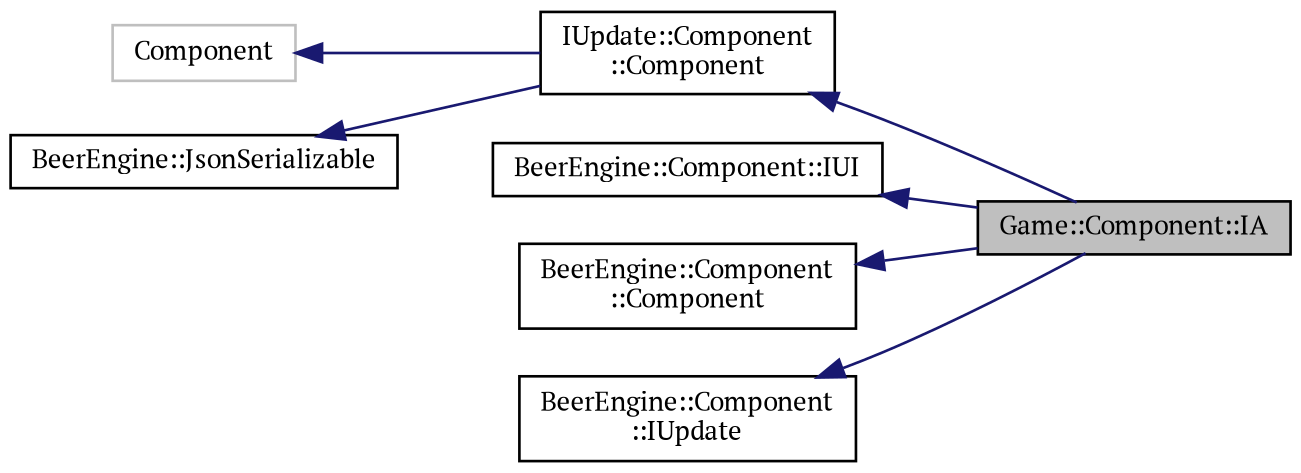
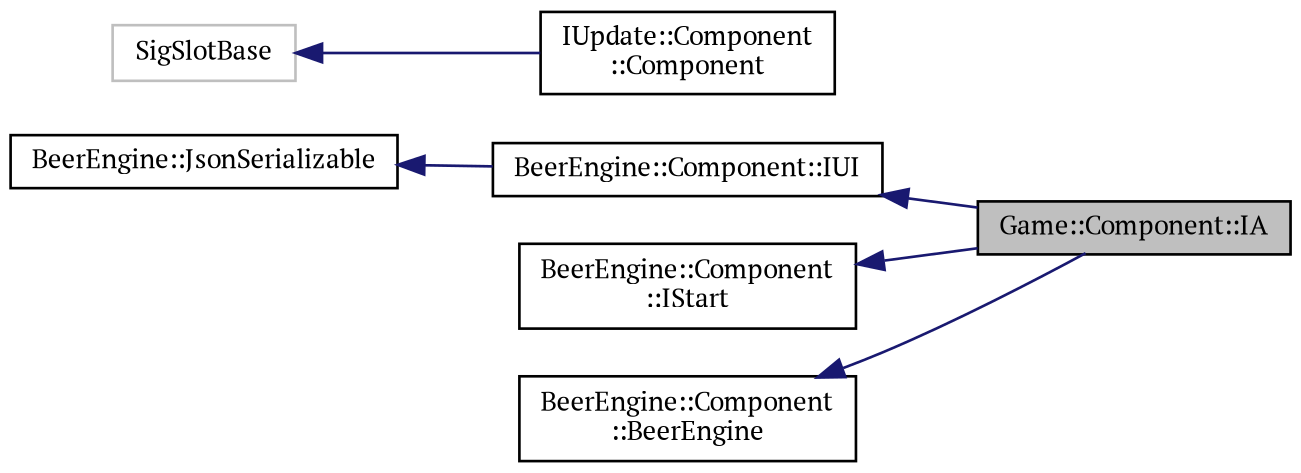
(204, 53) -> (204, 53)
(442, 108) -> (459, 166)
(958, 150) -> none
(688, 286) -> (688, 286)
(688, 419) -> (688, 419)
